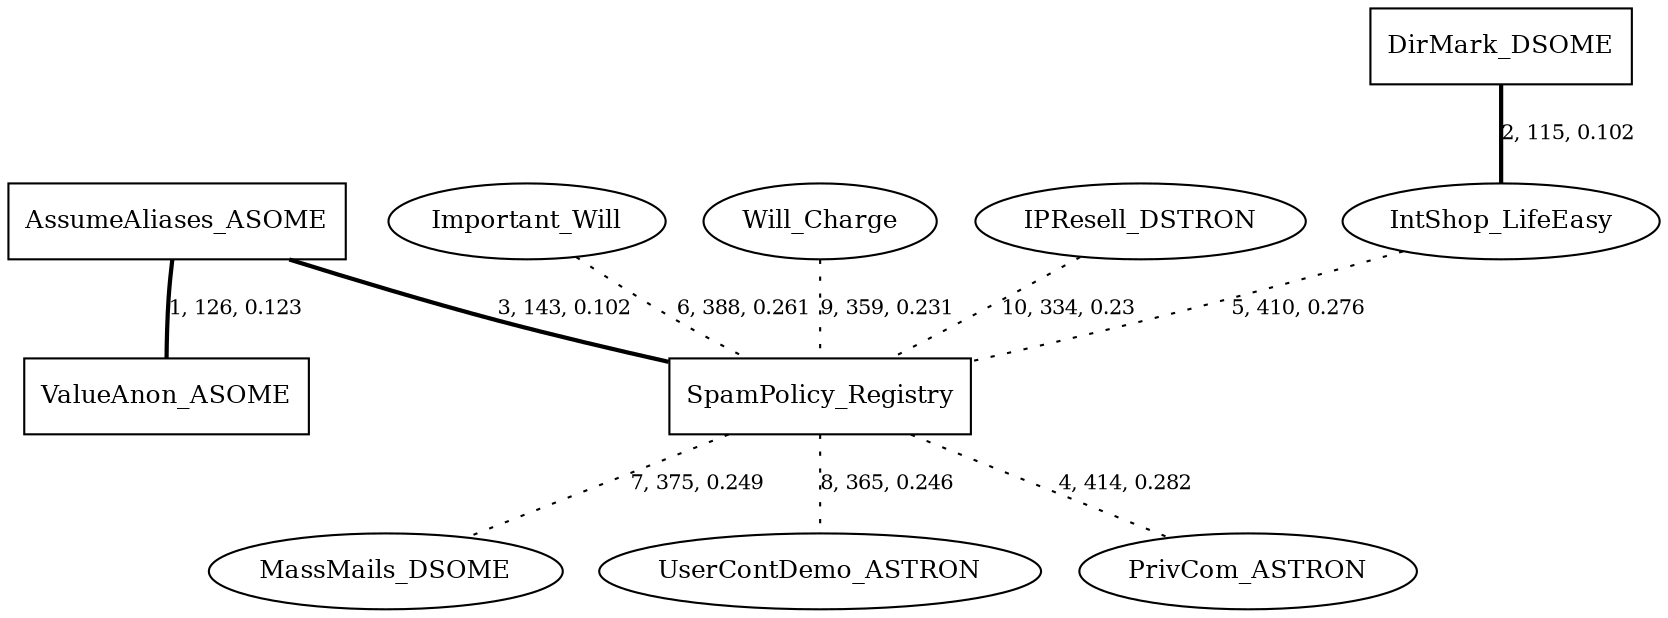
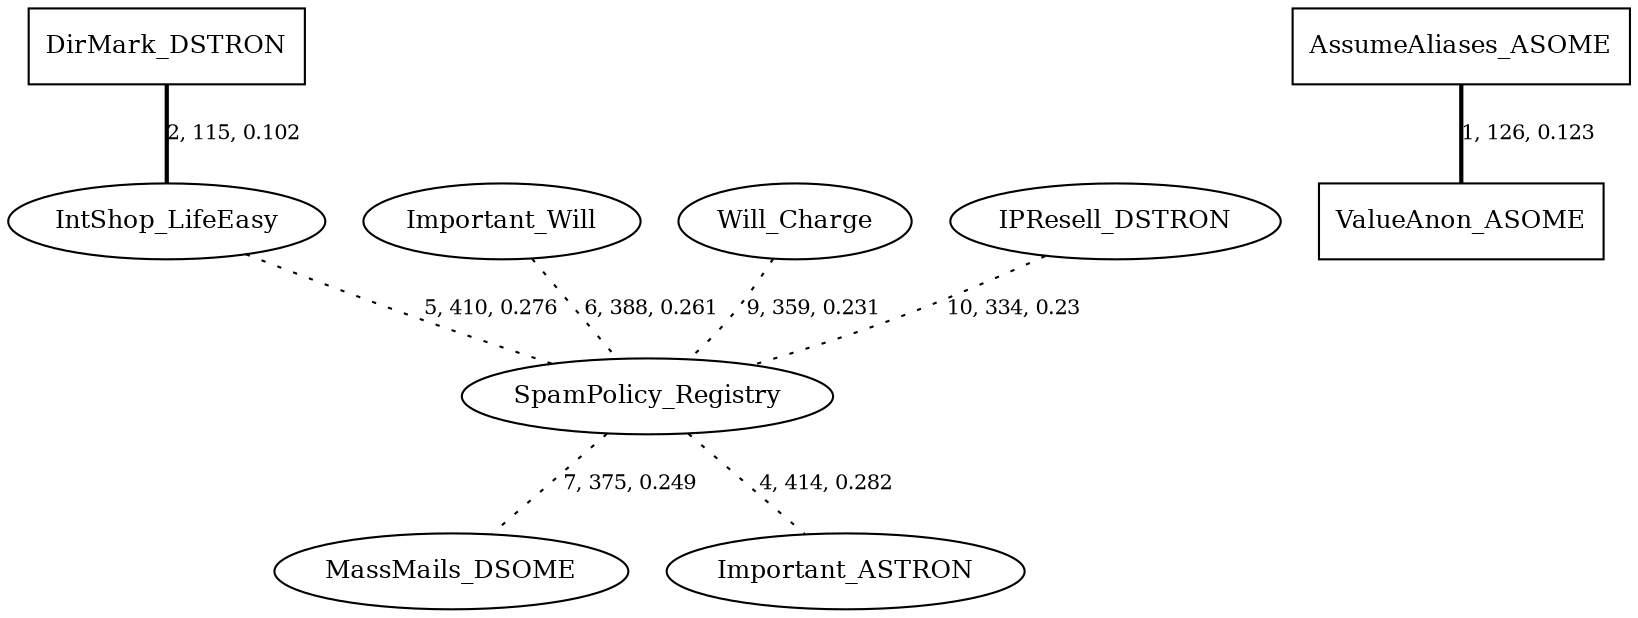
(1501, 46) -> (167, 46)
(478, 315) -> none
(820, 396) -> (647, 396)
(820, 571) -> none
(1248, 571) -> (846, 571)
